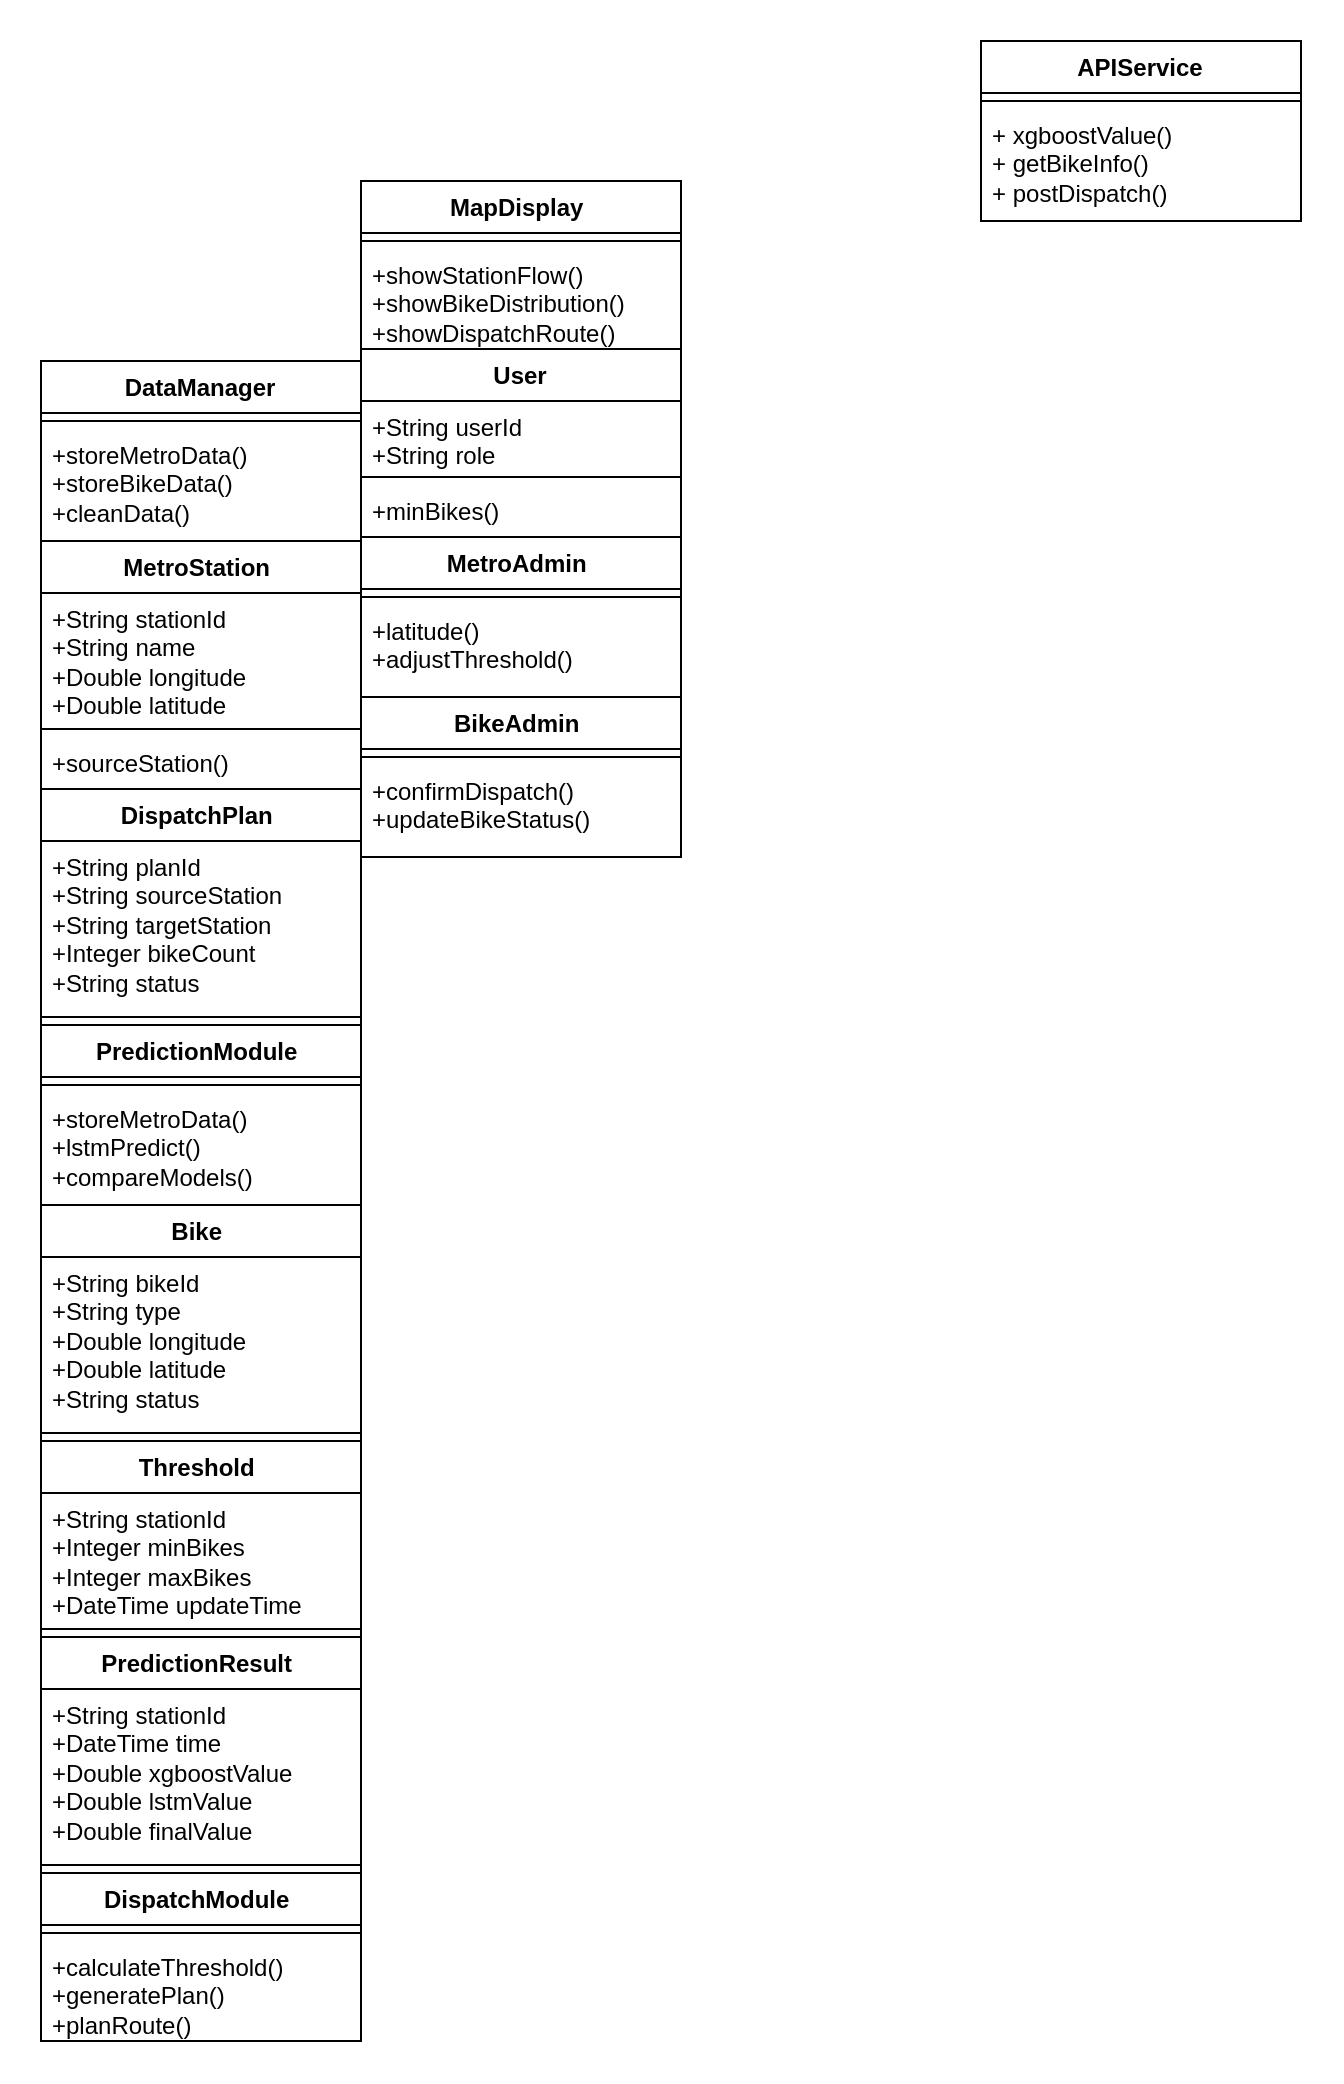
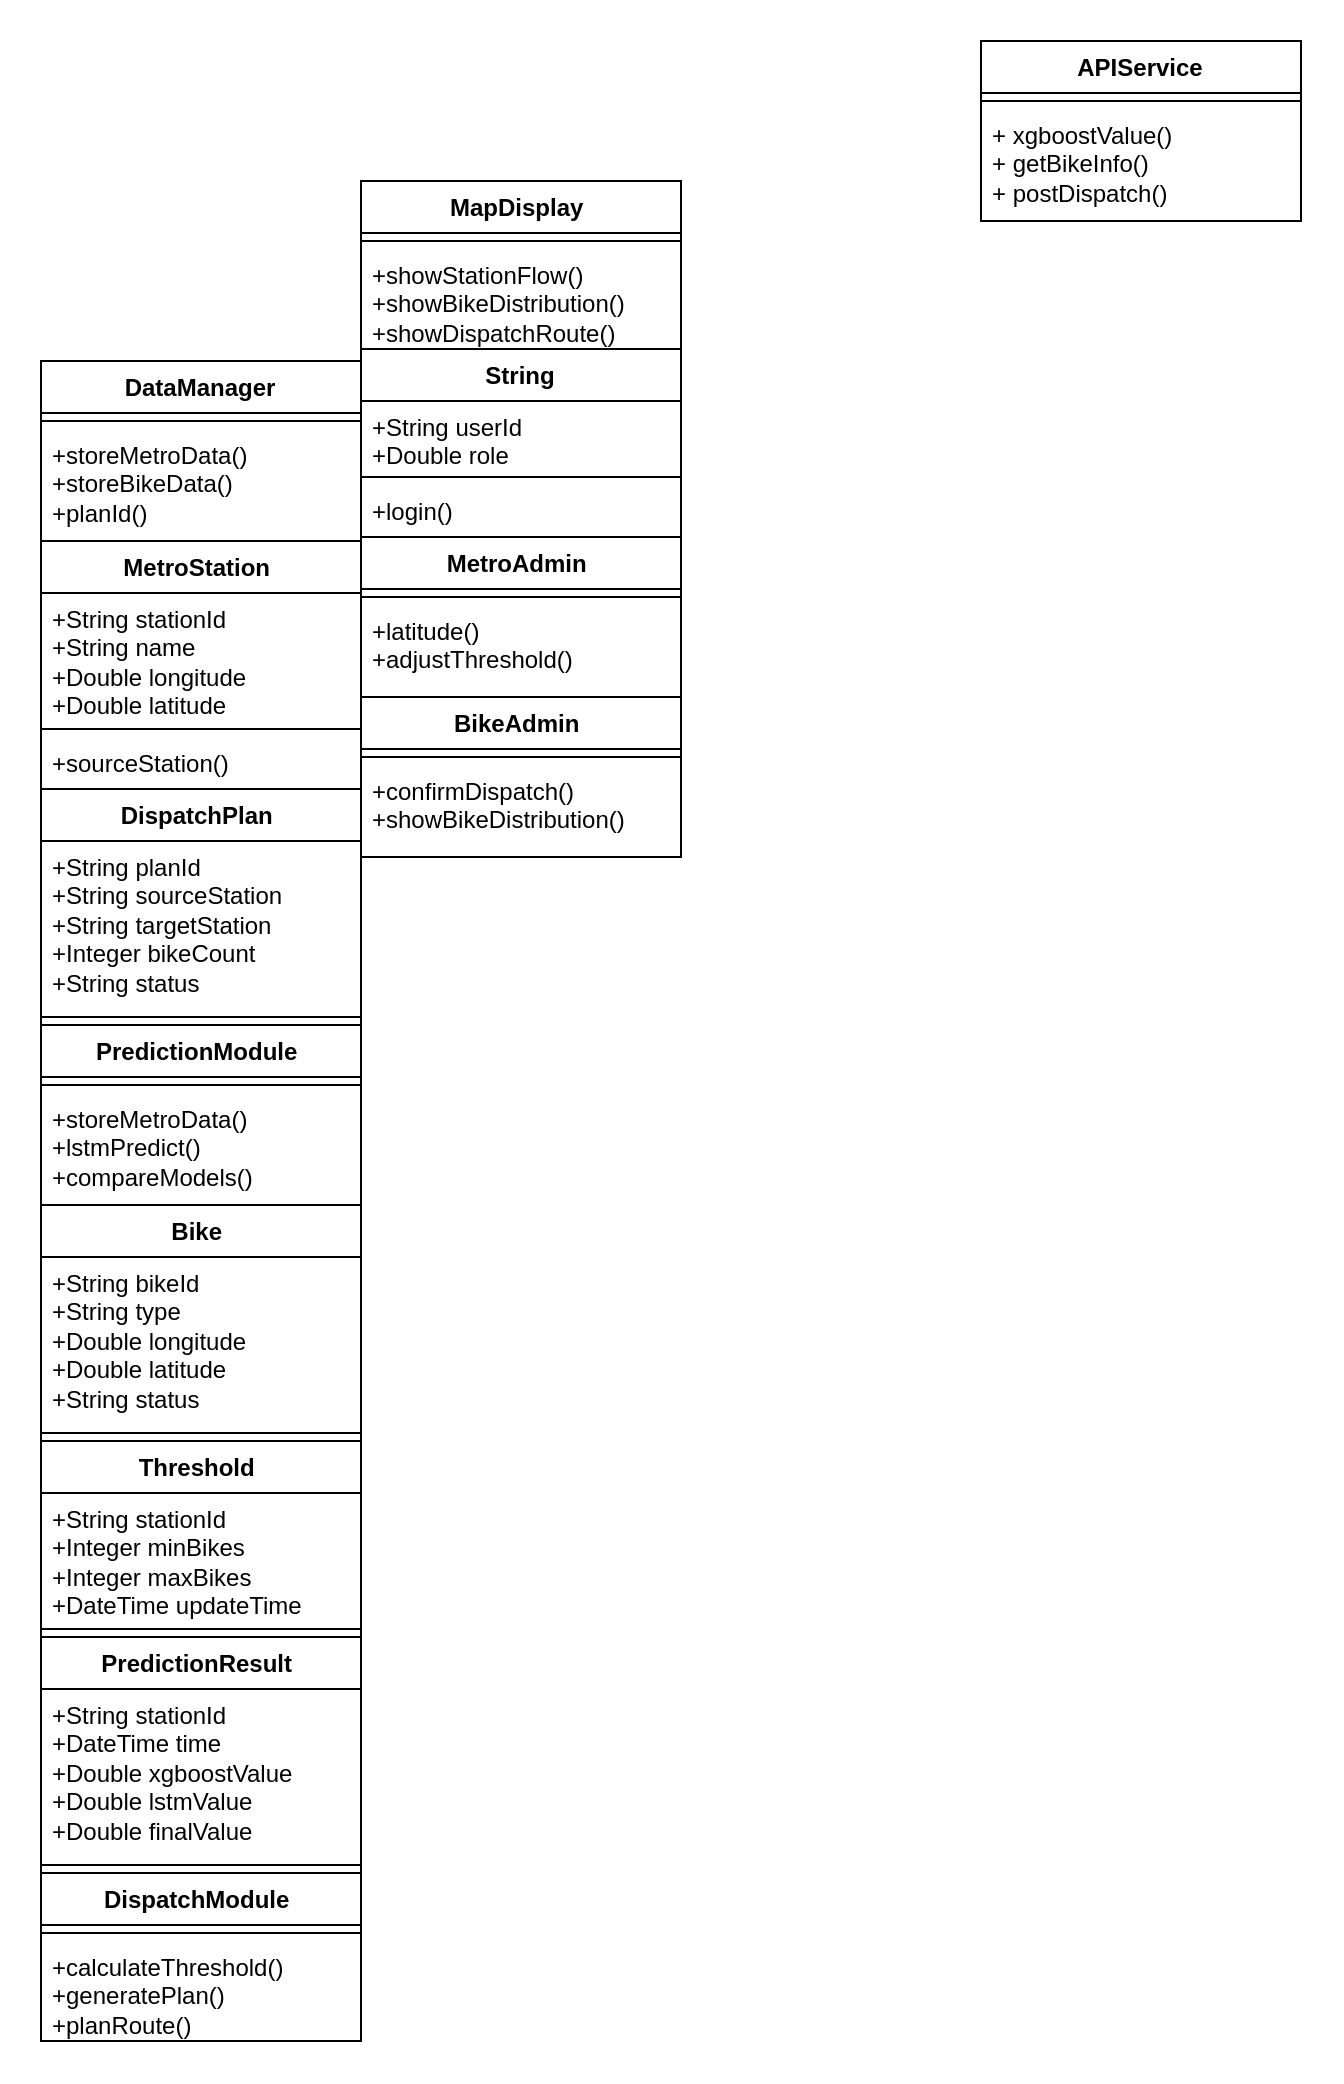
(521, 377) -> (521, 377)
(461, 444) -> (461, 444)
(167, 486) -> (167, 486)
(441, 513) -> (421, 513)
(498, 808) -> (515, 808)
